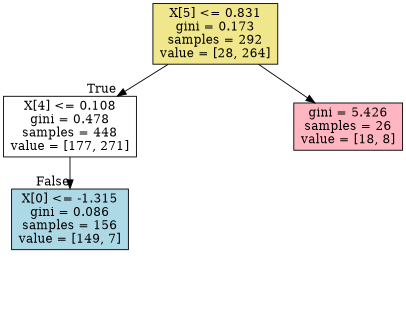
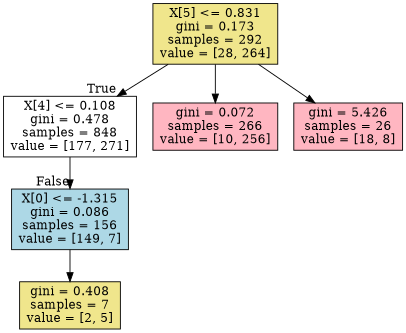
(70, 127) -> (70, 127)
none -> (215, 127)
none -> (70, 305)
